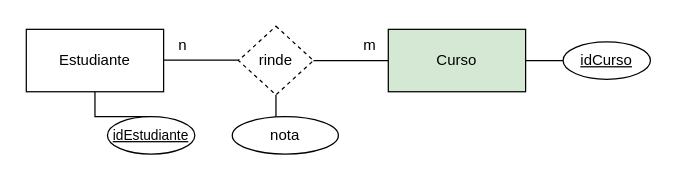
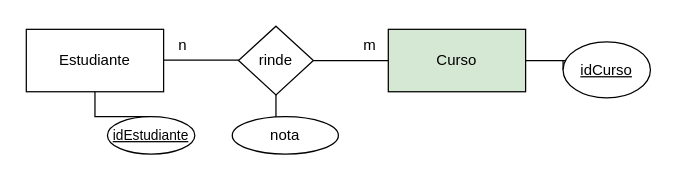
(276, 61) -> (276, 61)
(607, 61) -> (607, 70)
